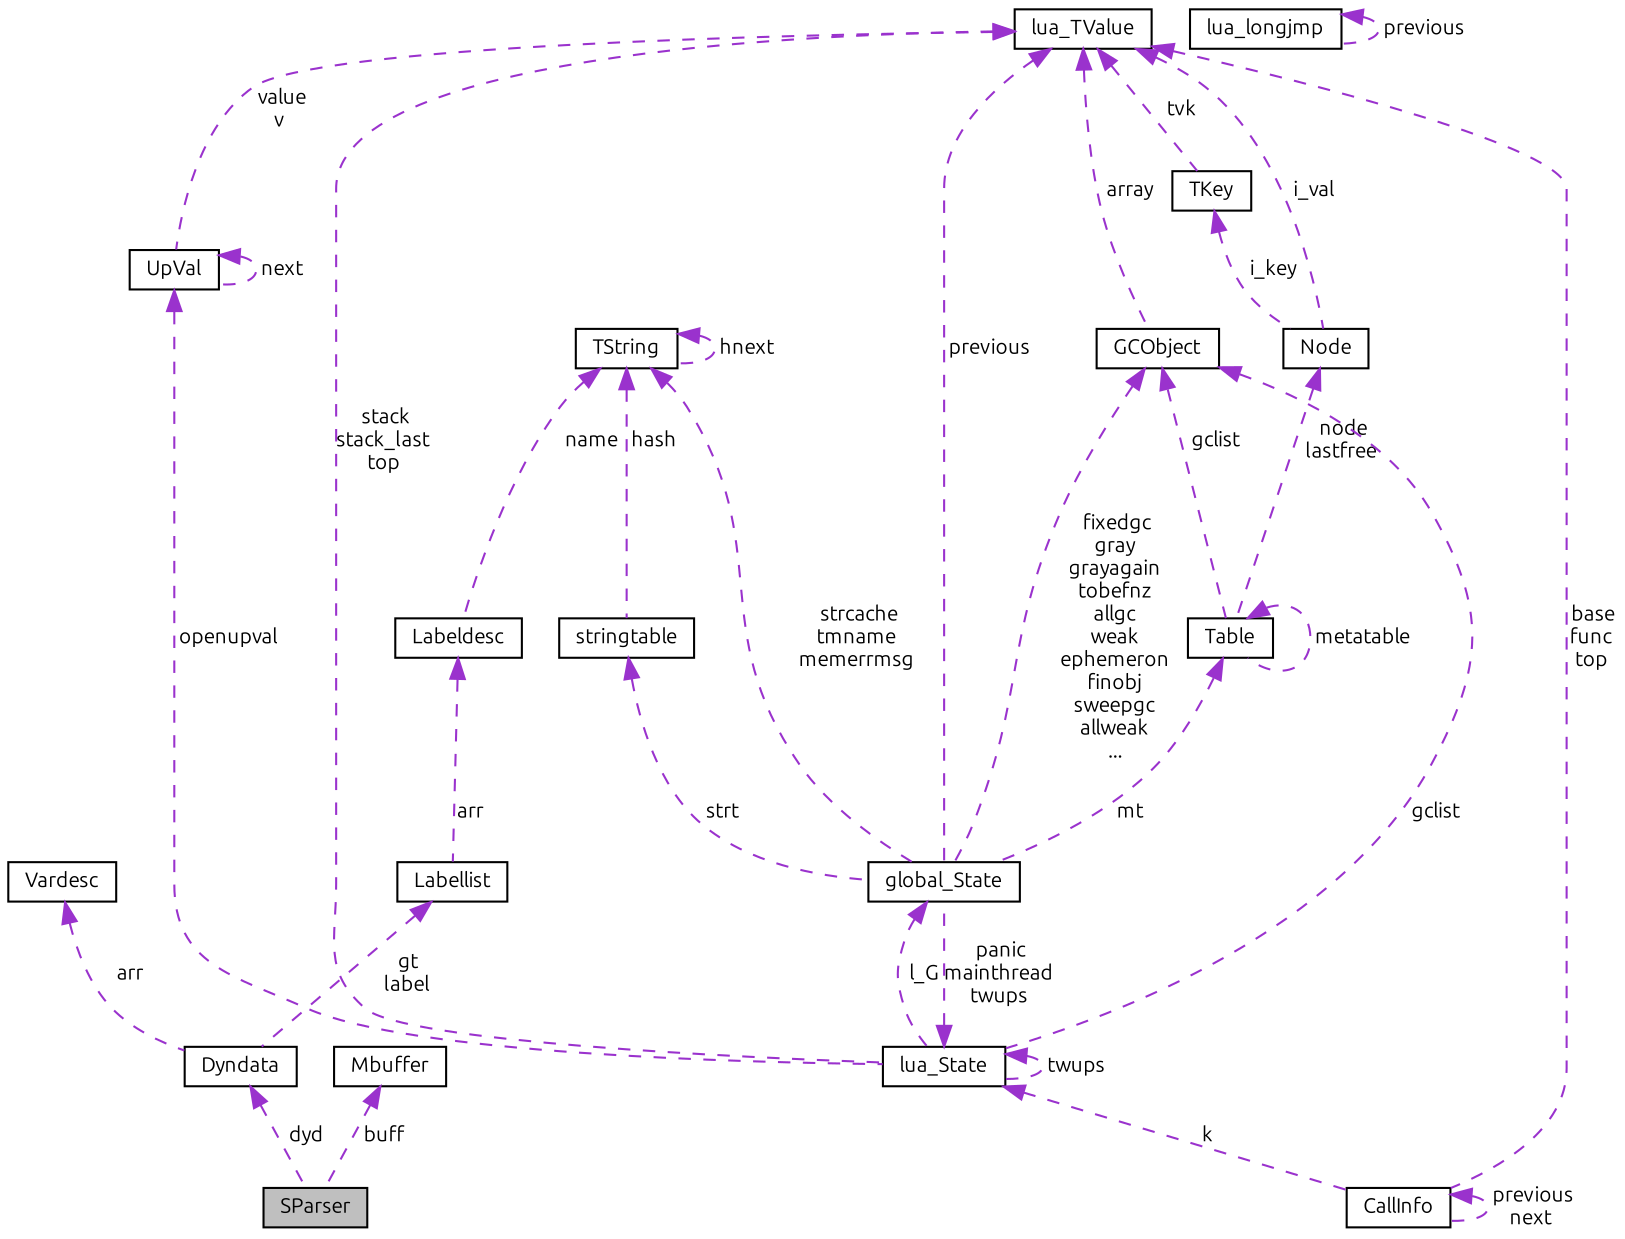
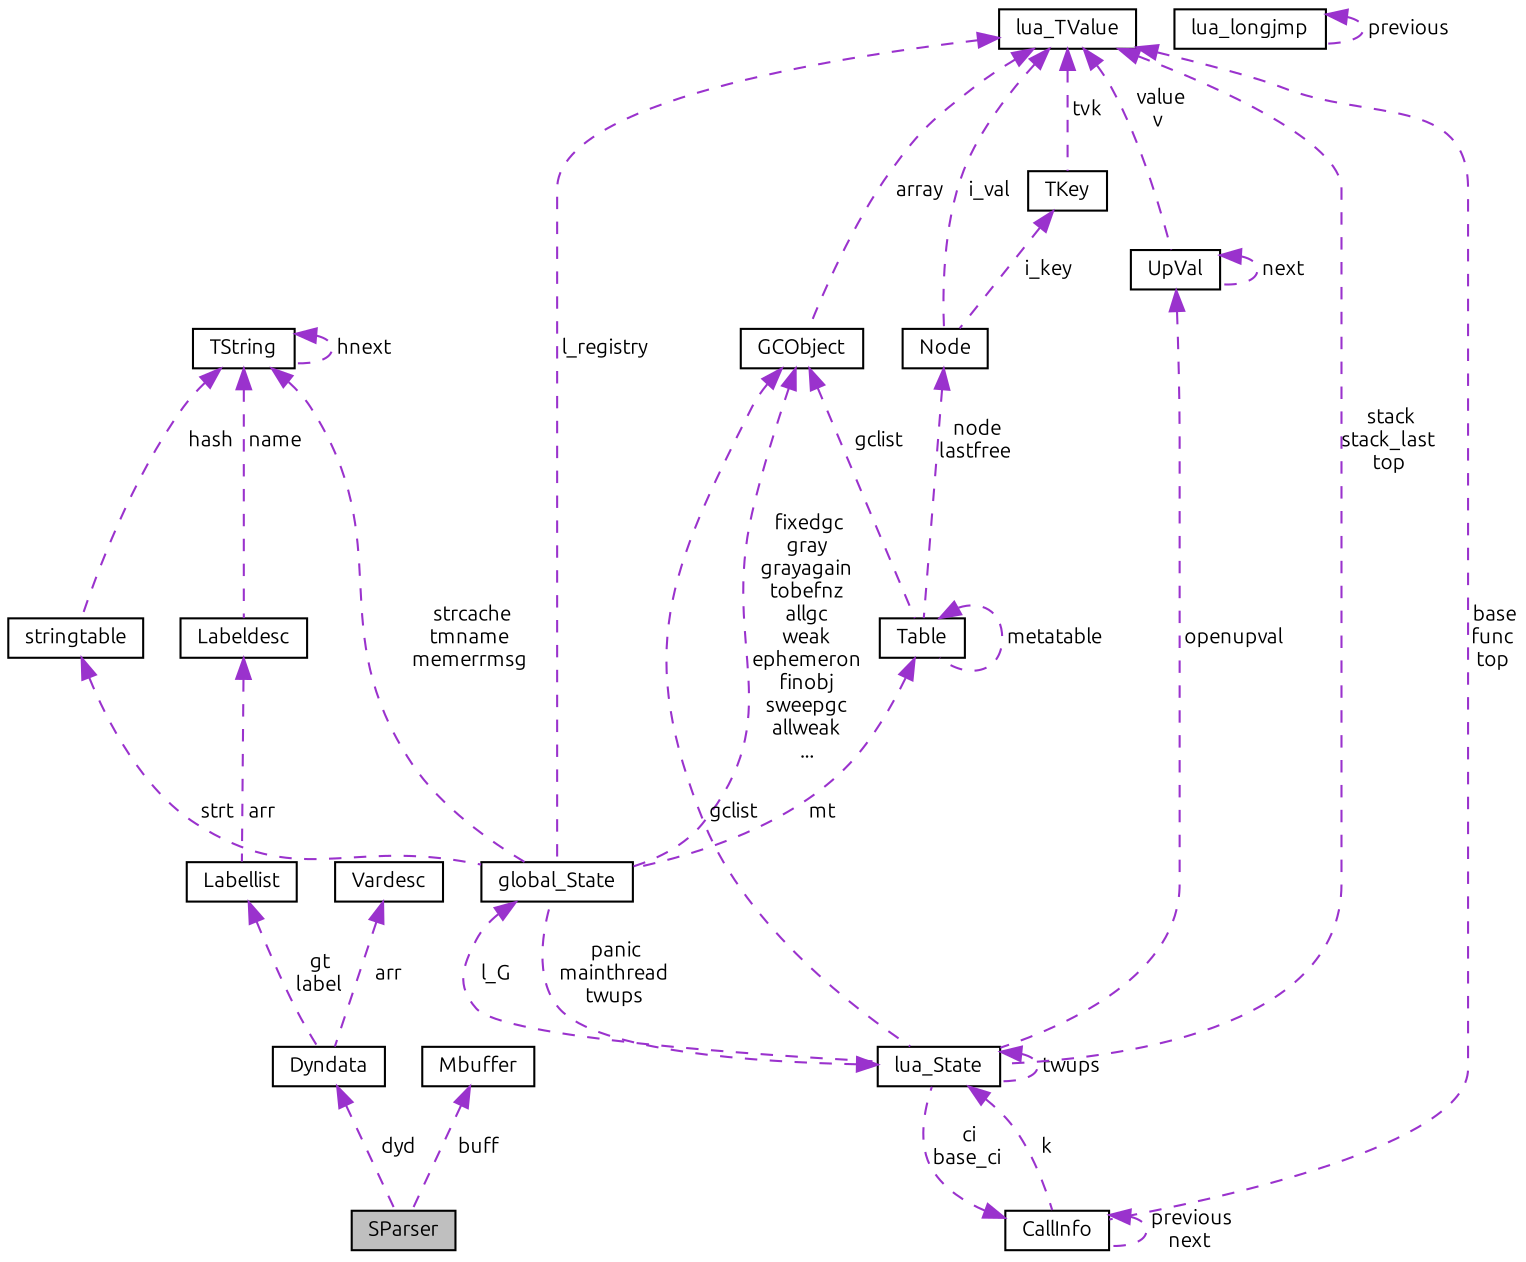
(988, 349) -> (603, 349)
none -> (928, 1162)
